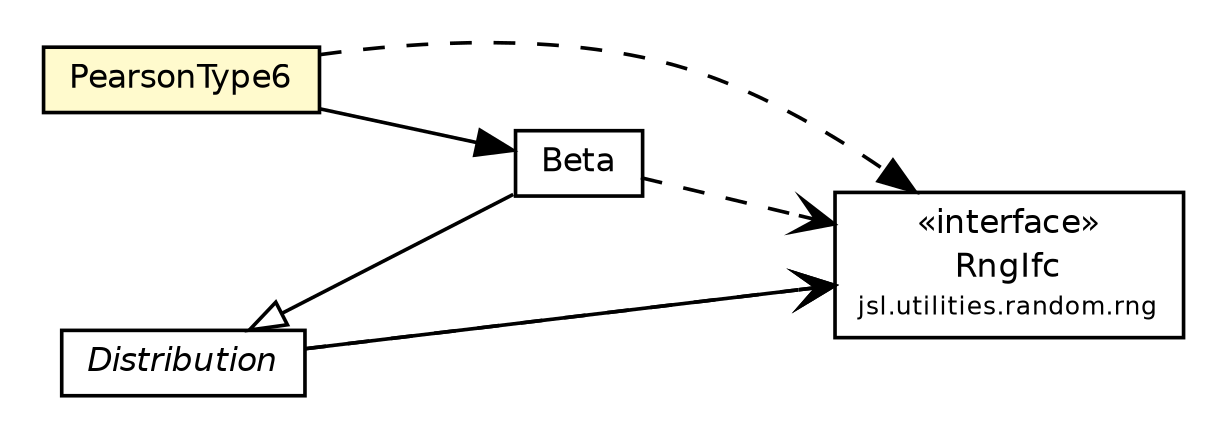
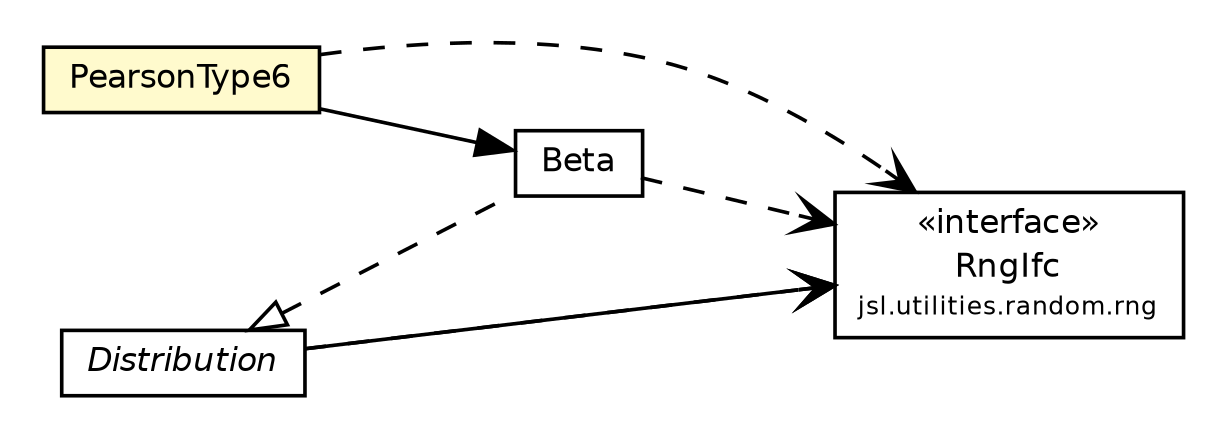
(616, 53) -> (616, 53)
(397, 254) -> (397, 254)
